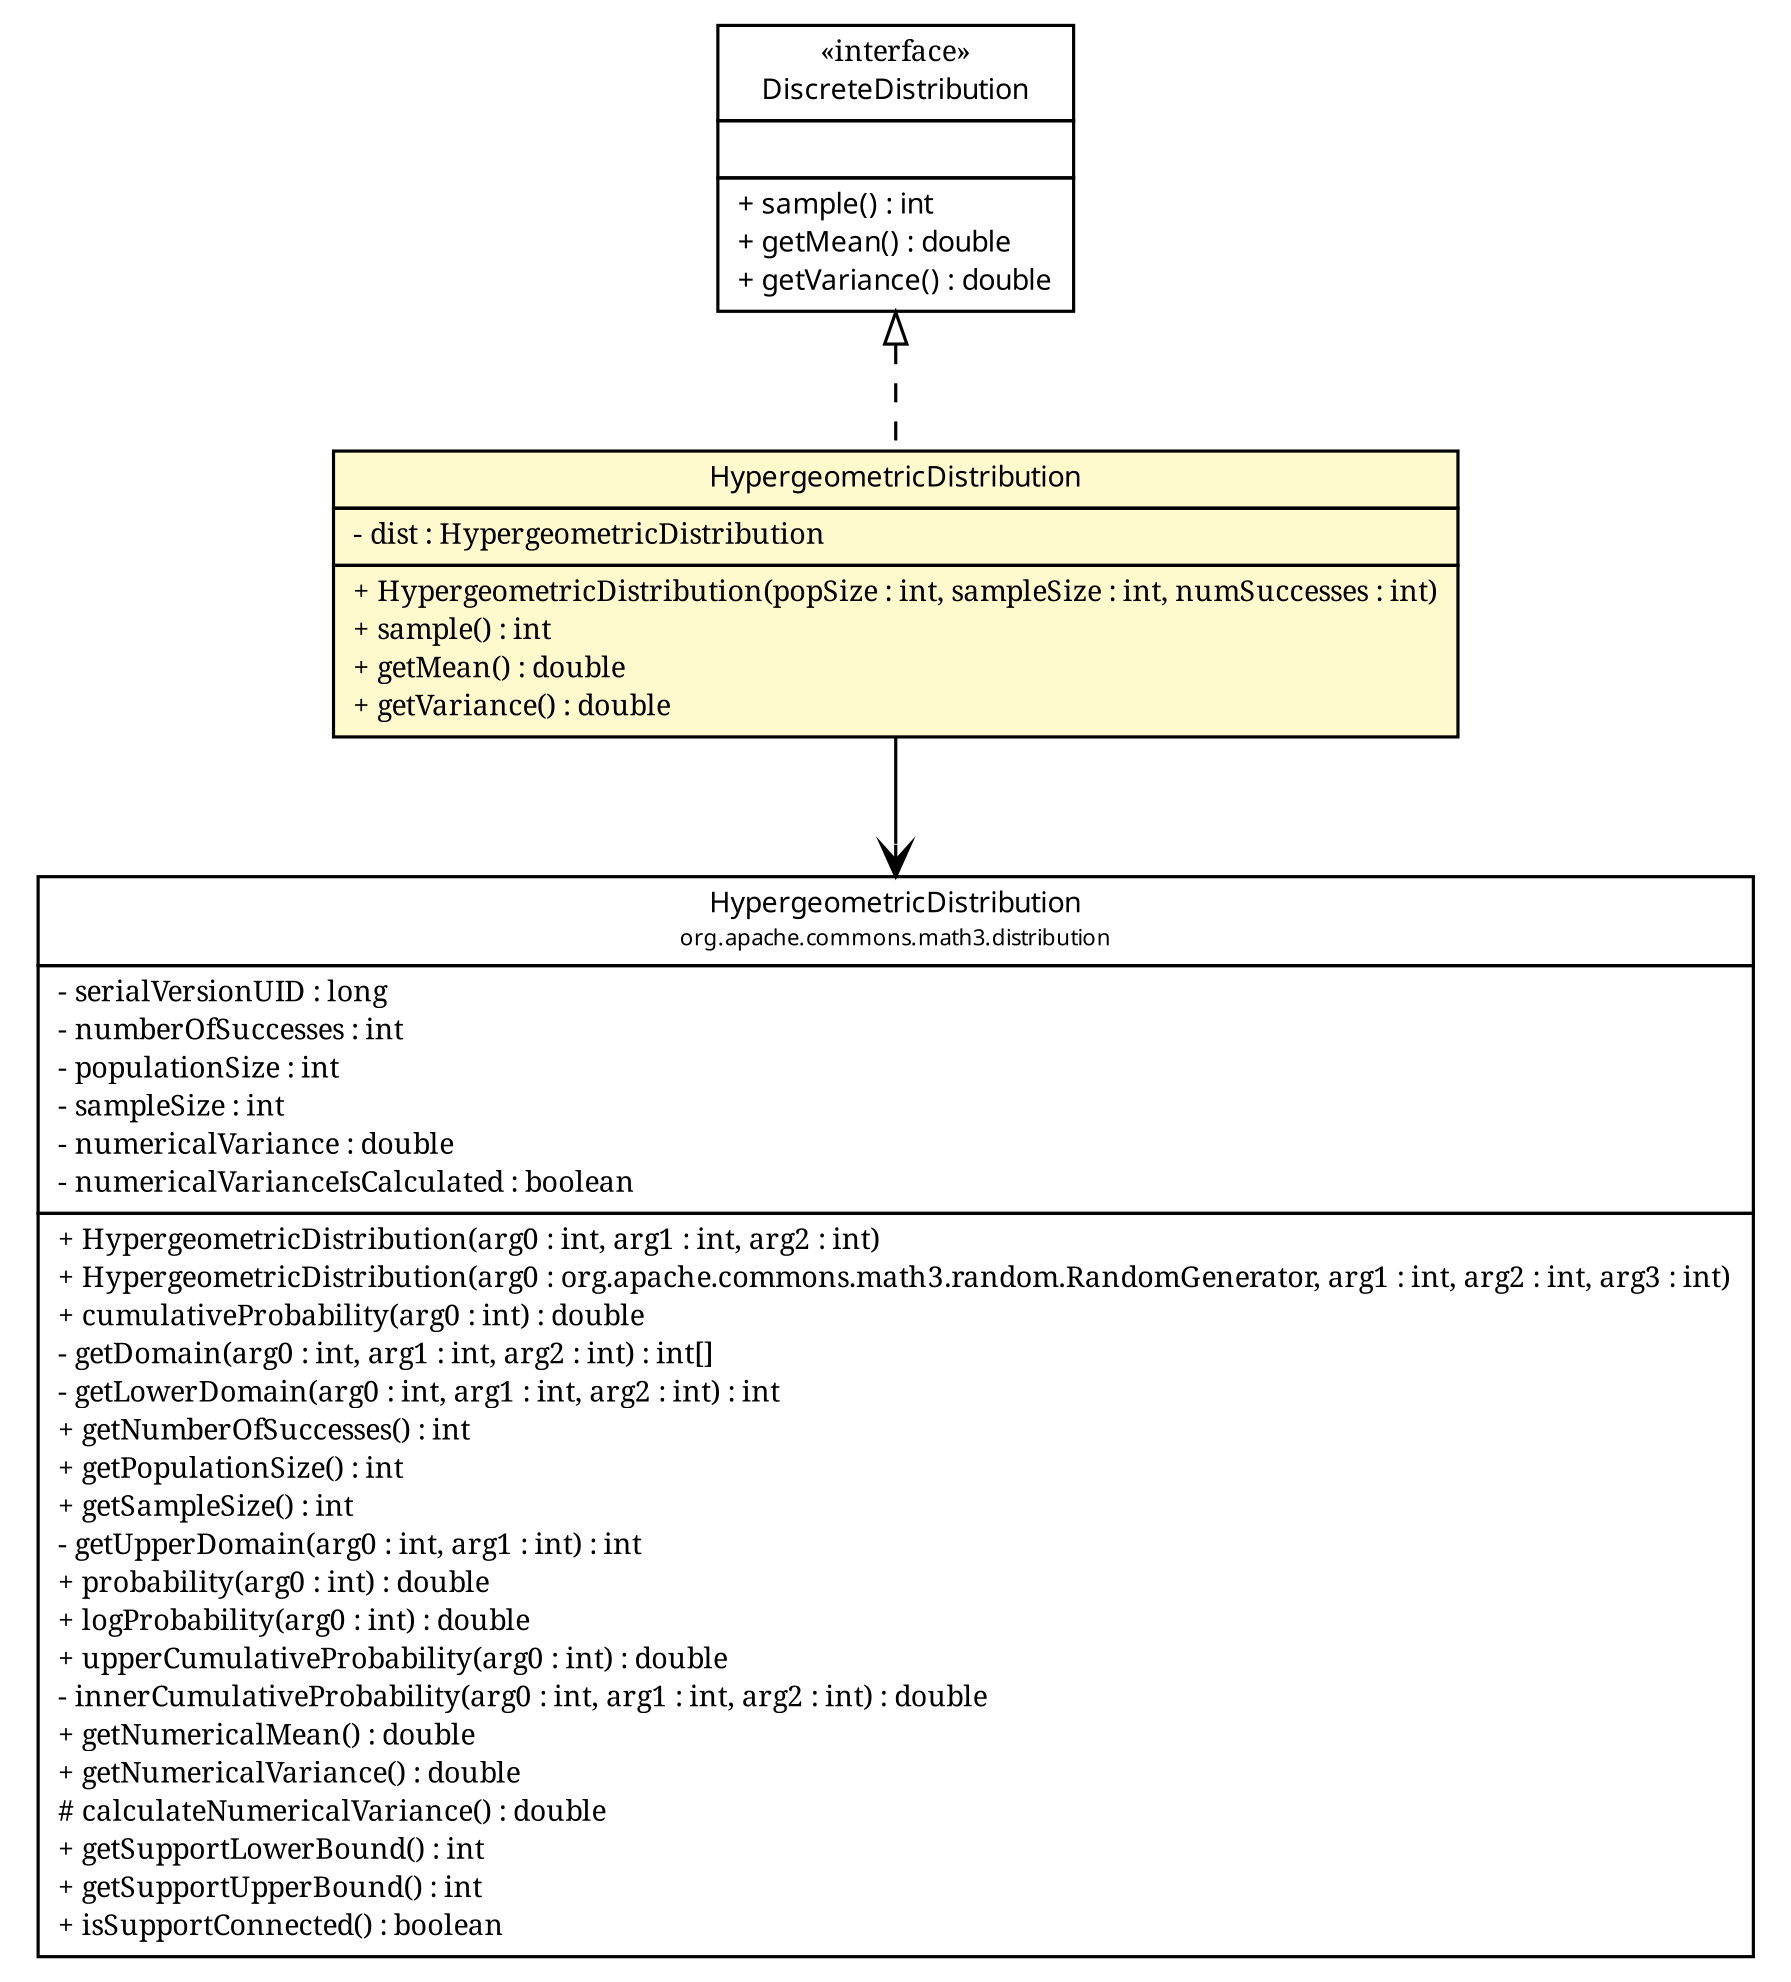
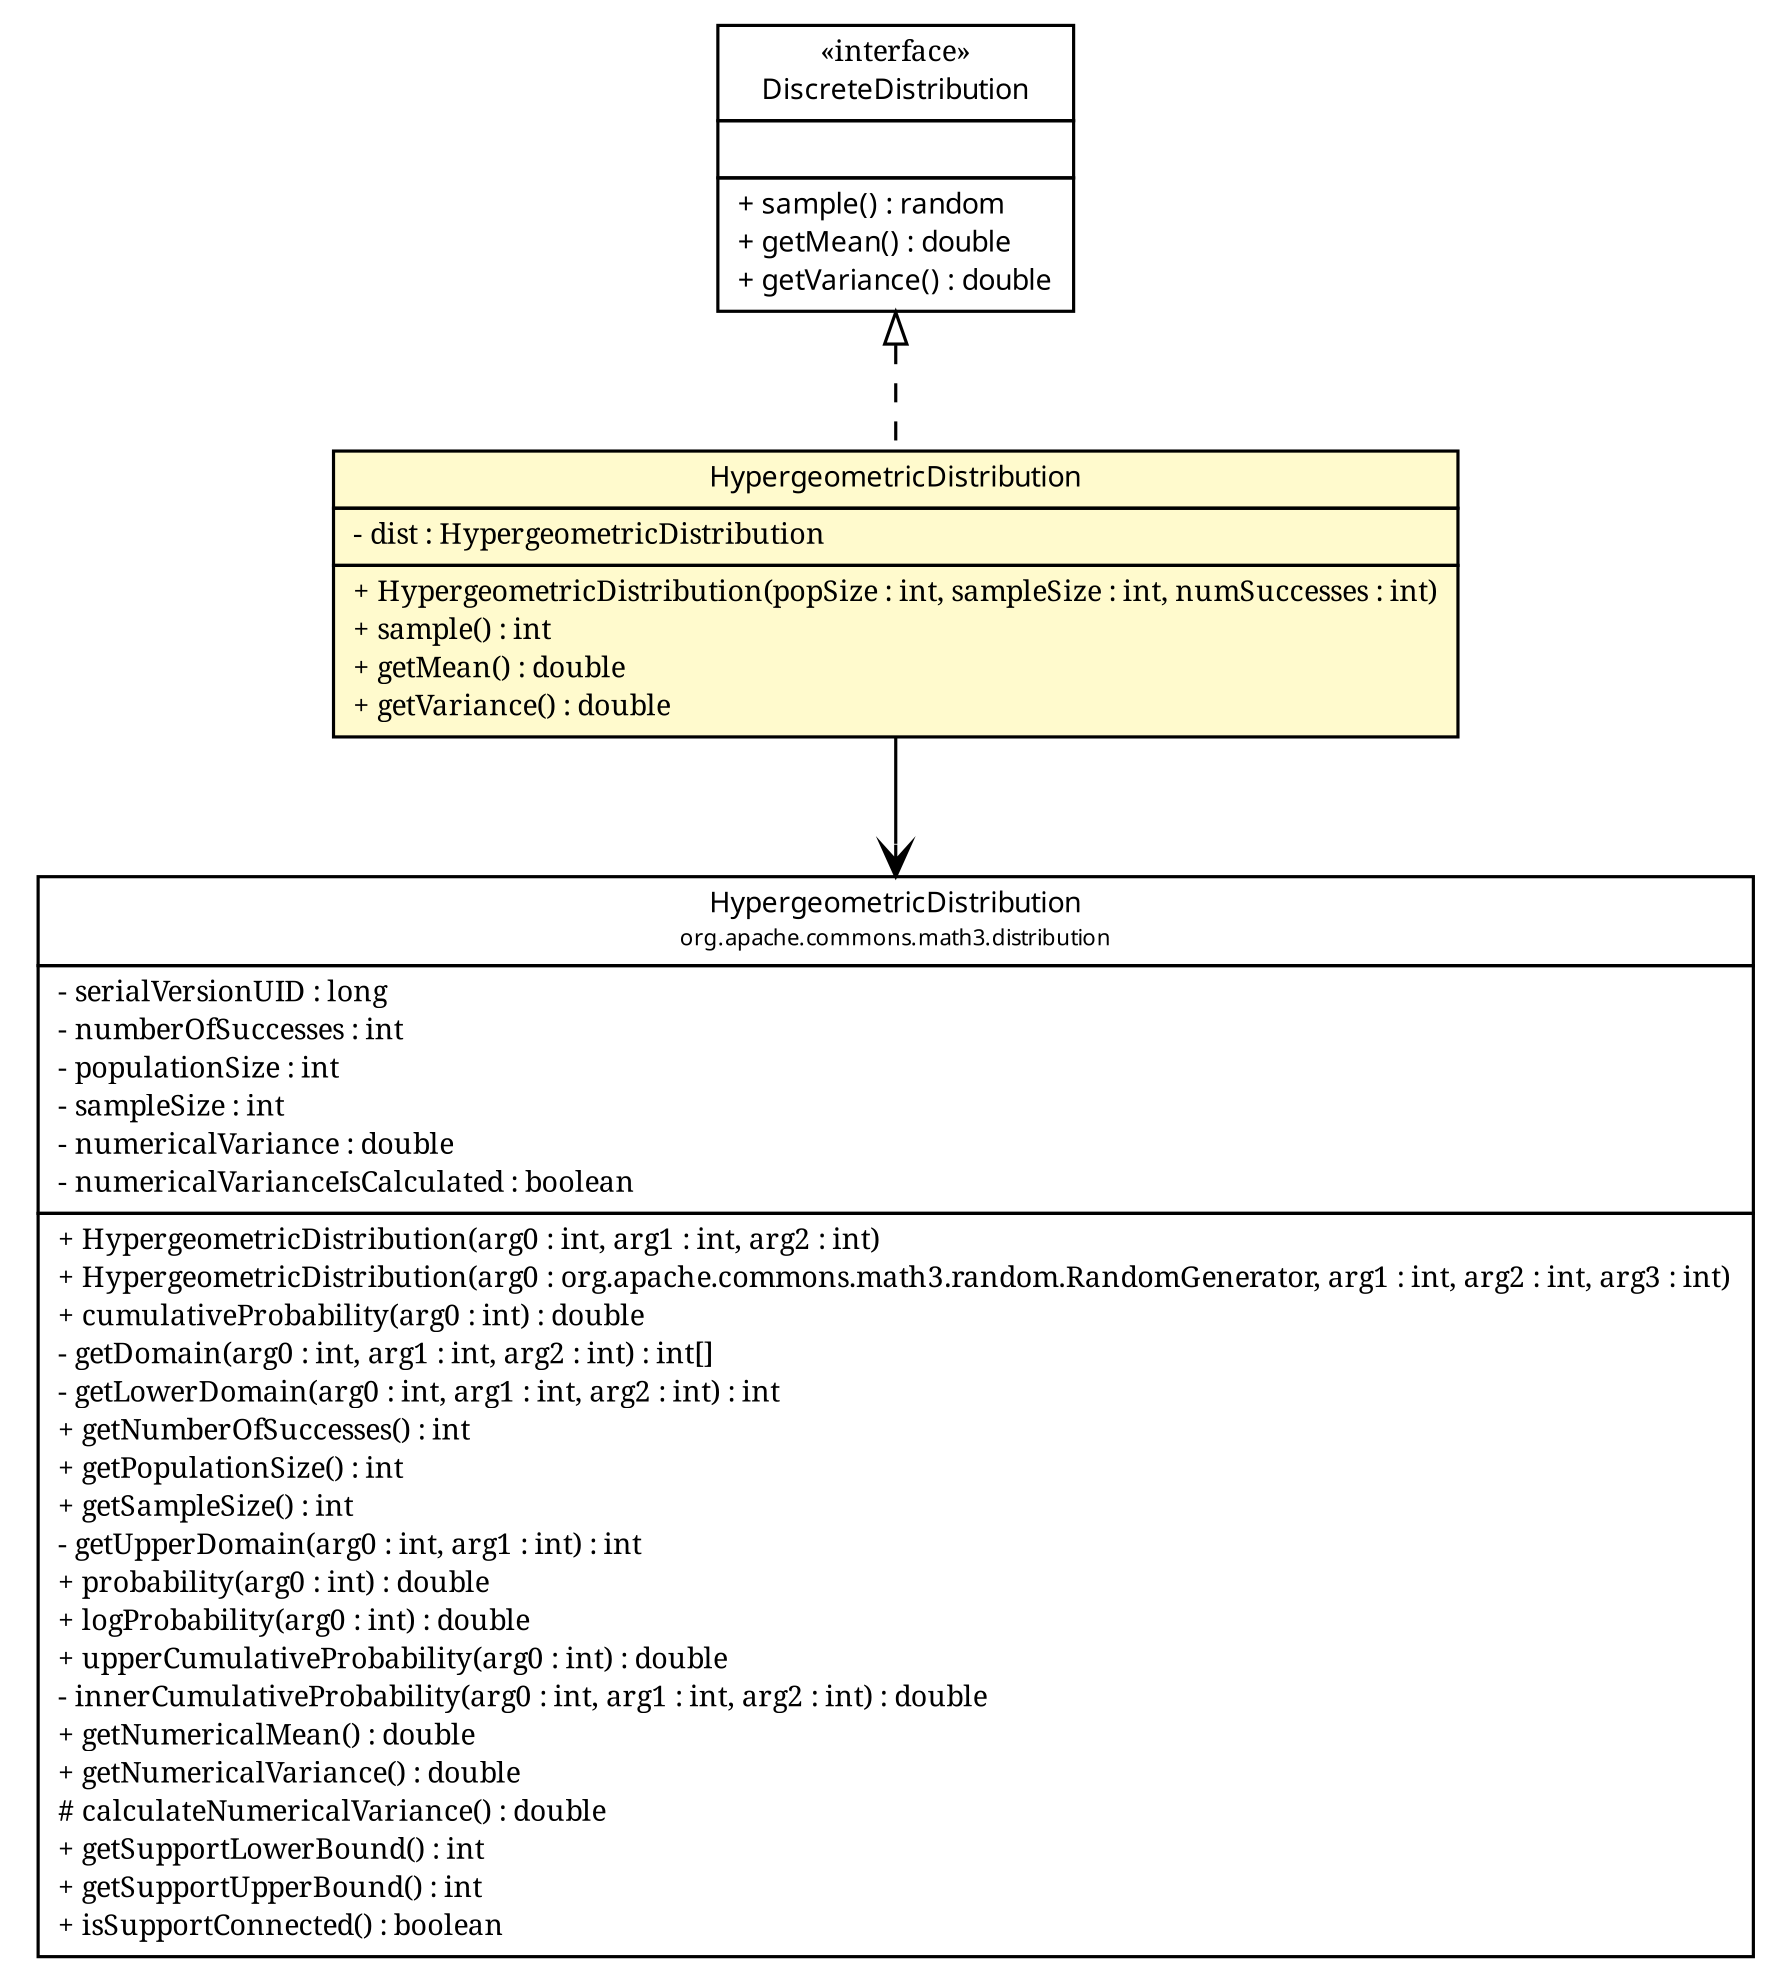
(837, 205) -> (872, 205)
